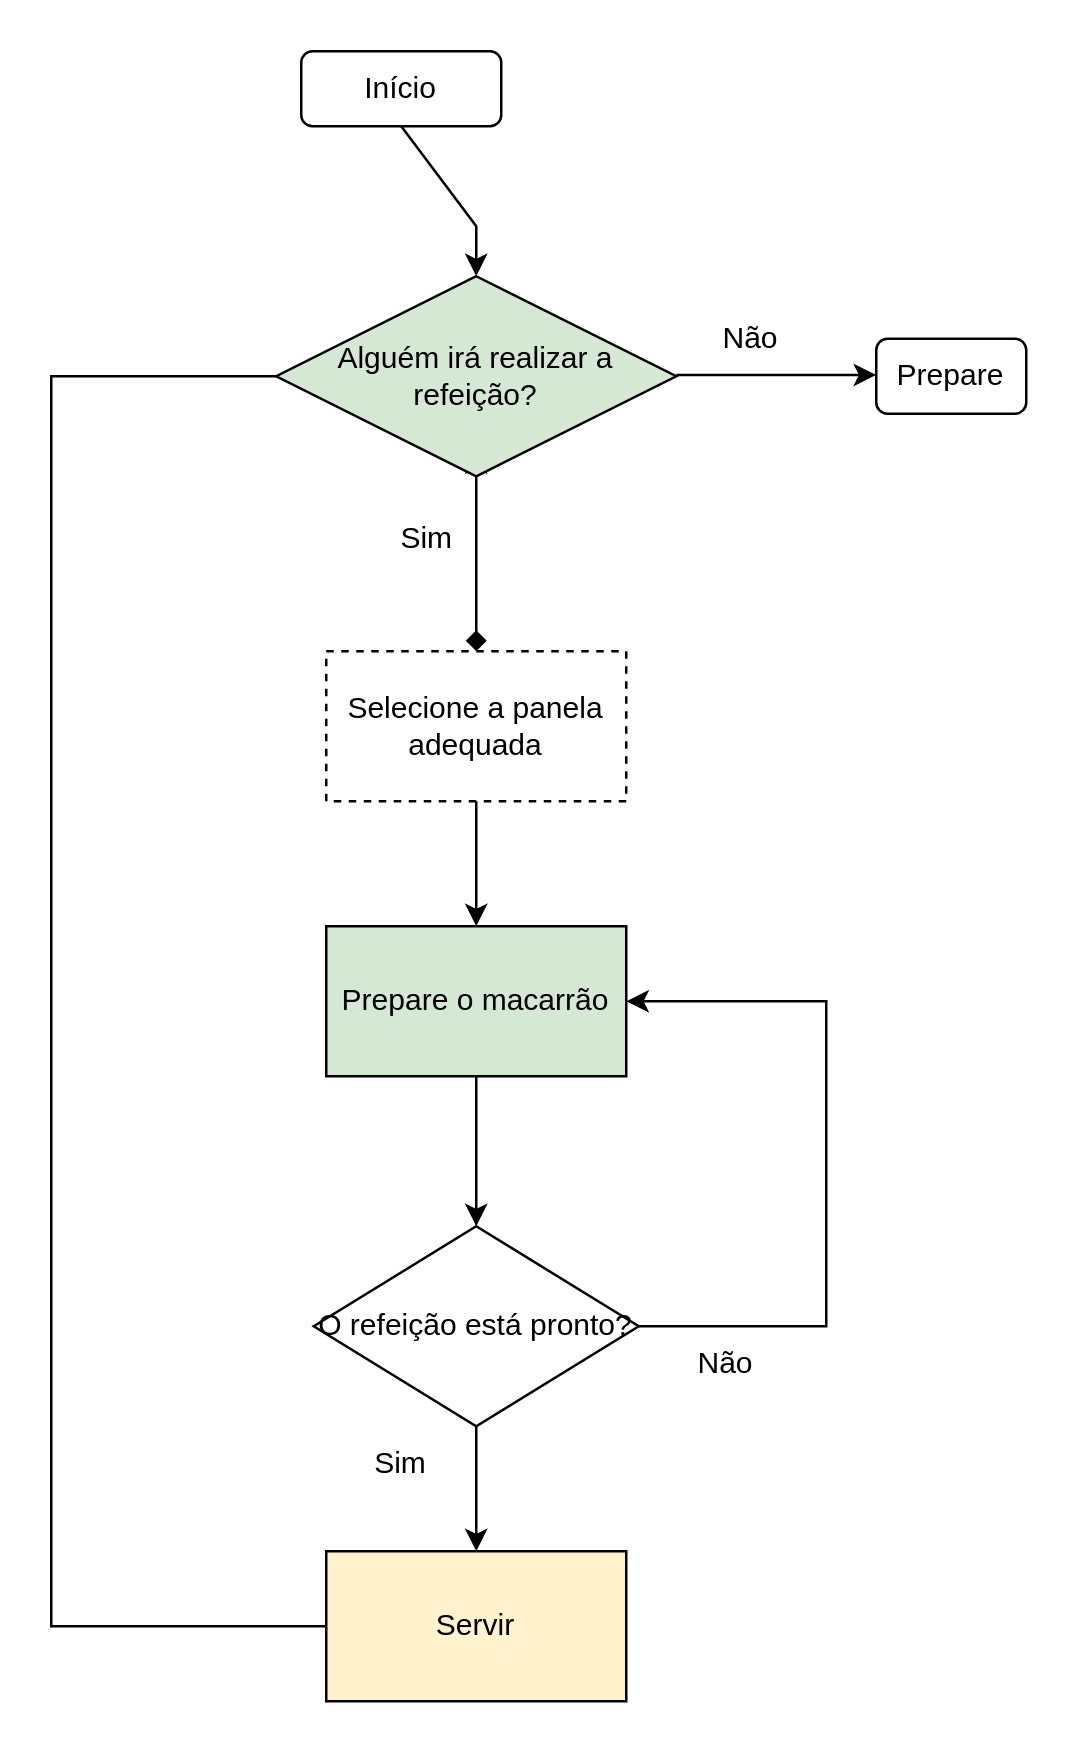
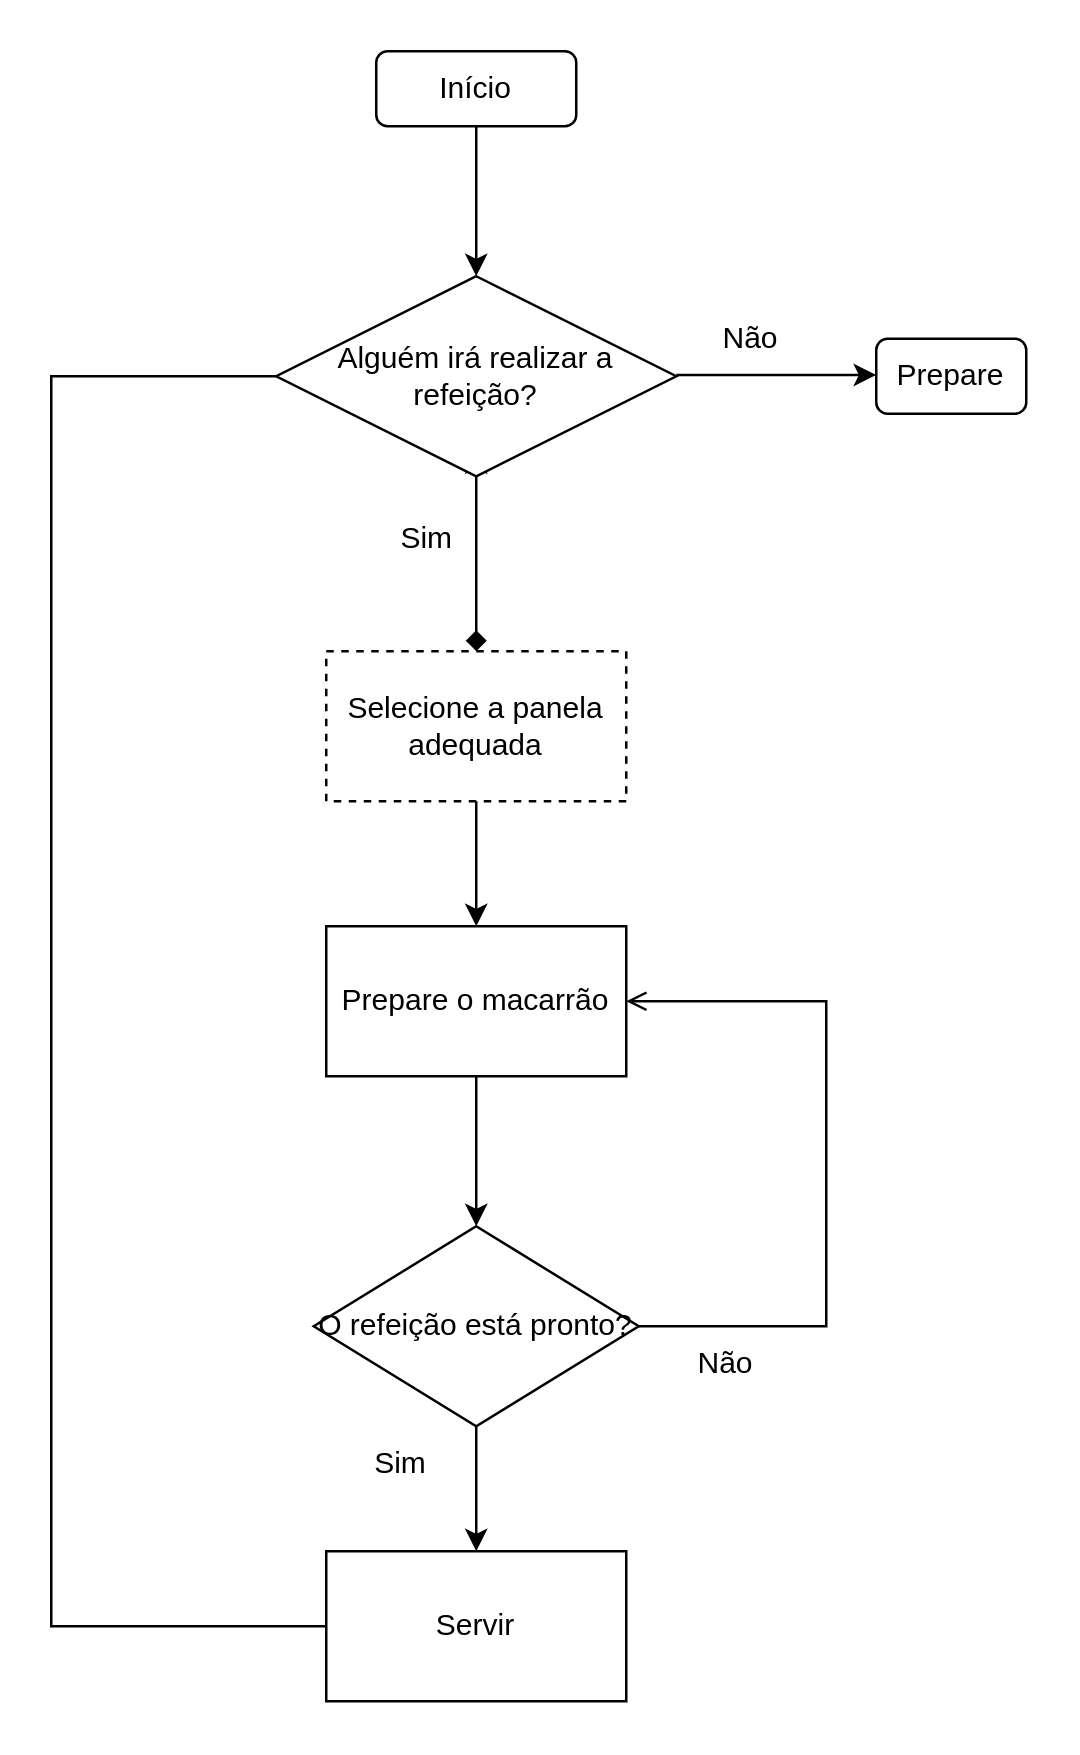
(401, 89) -> (476, 89)
(476, 376) -> (476, 376)
(476, 1001) -> (476, 1001)
(644, 1001) -> (640, 1001)
(476, 1626) -> (476, 1626)
